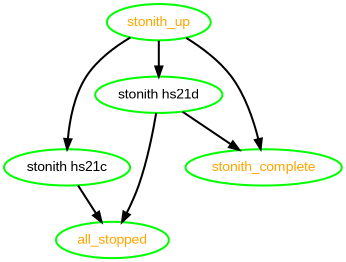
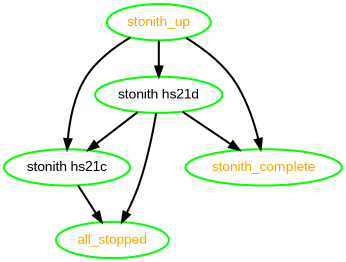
none -> (117, 128)
